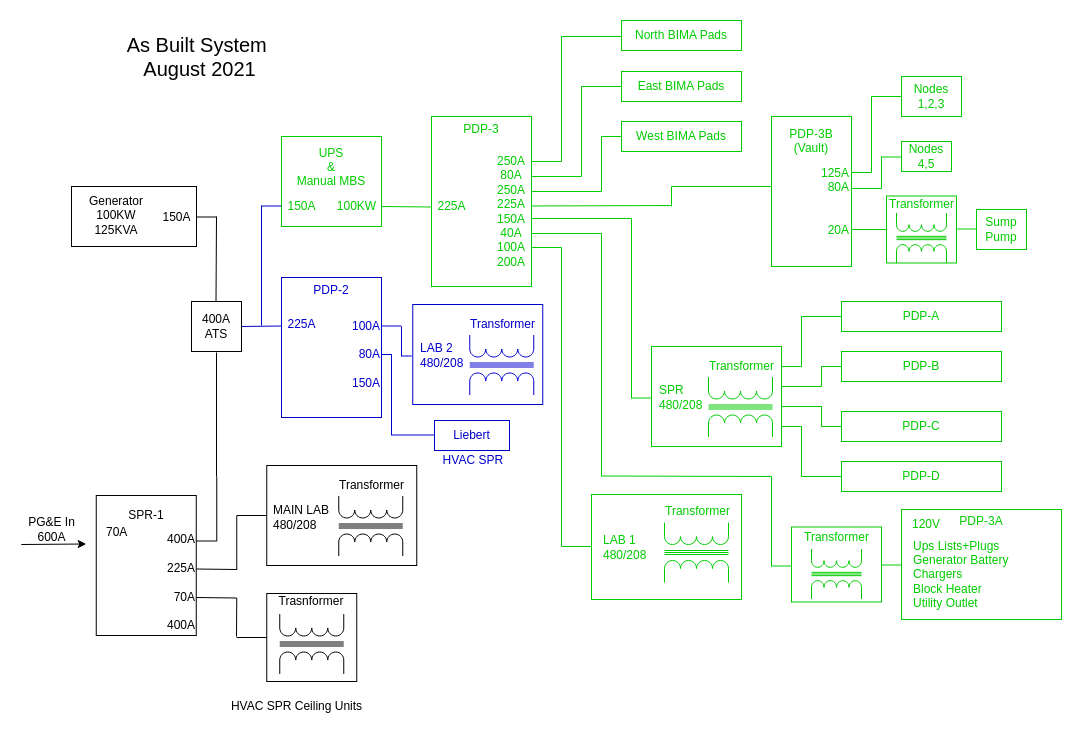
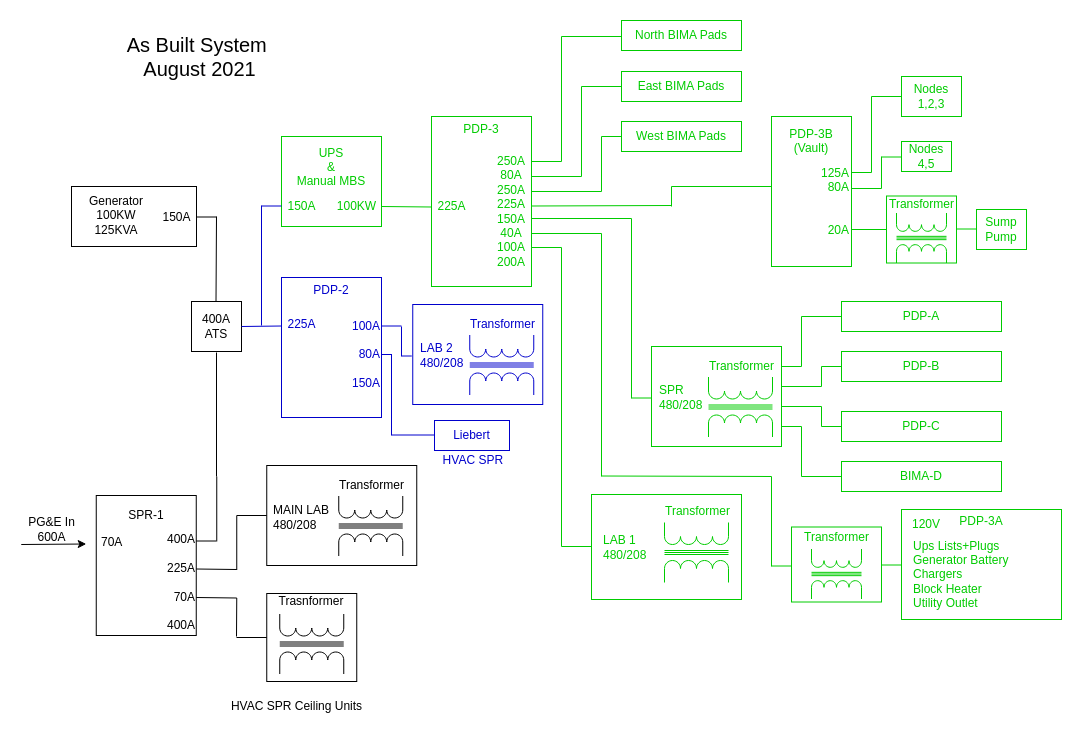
(922, 477) -> (922, 477)
(124, 533) -> (119, 543)
